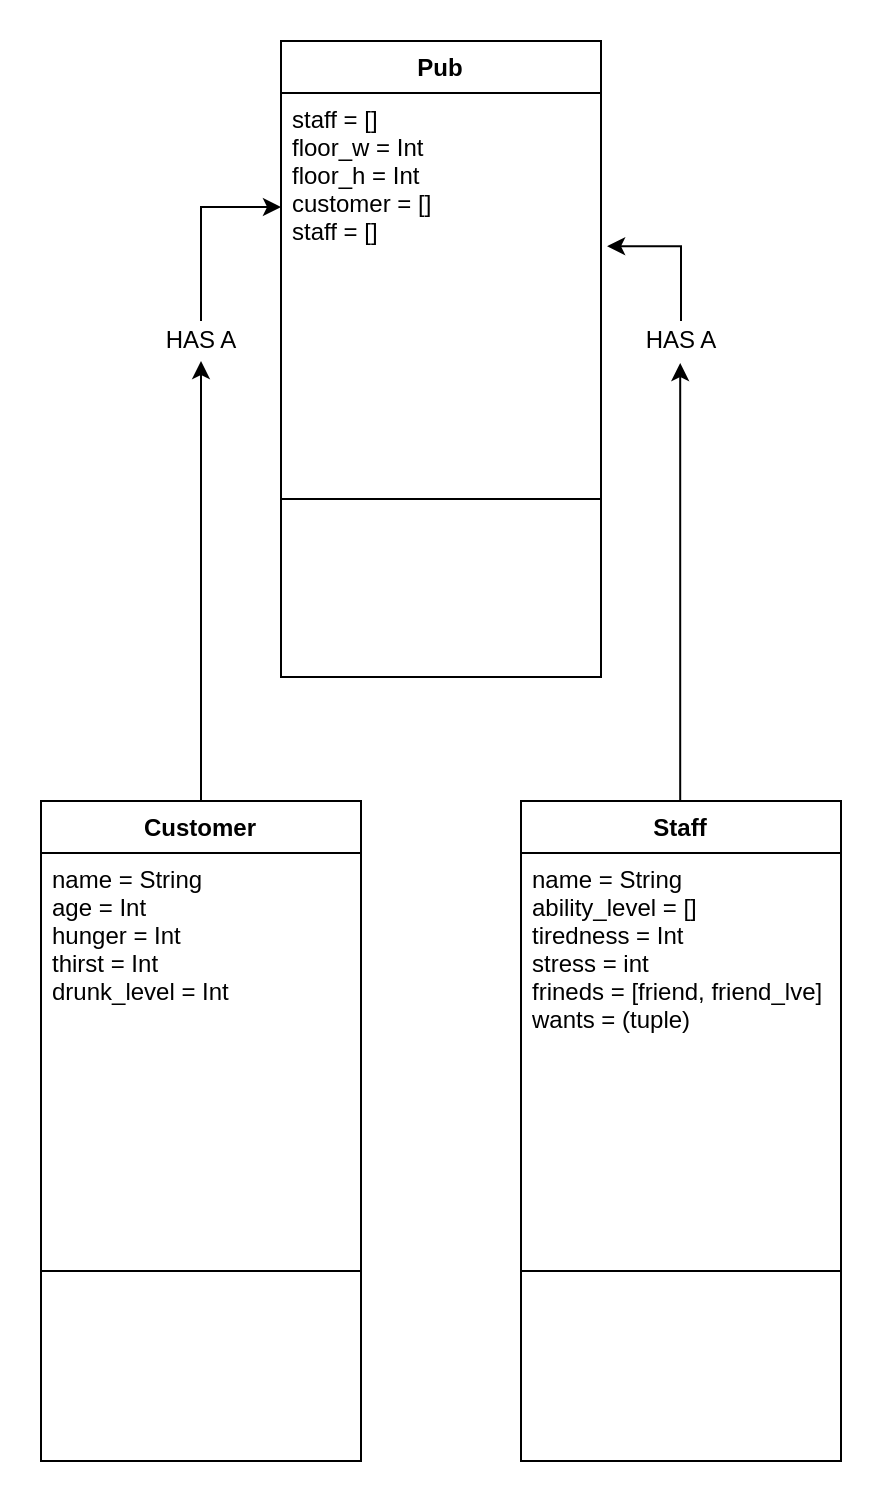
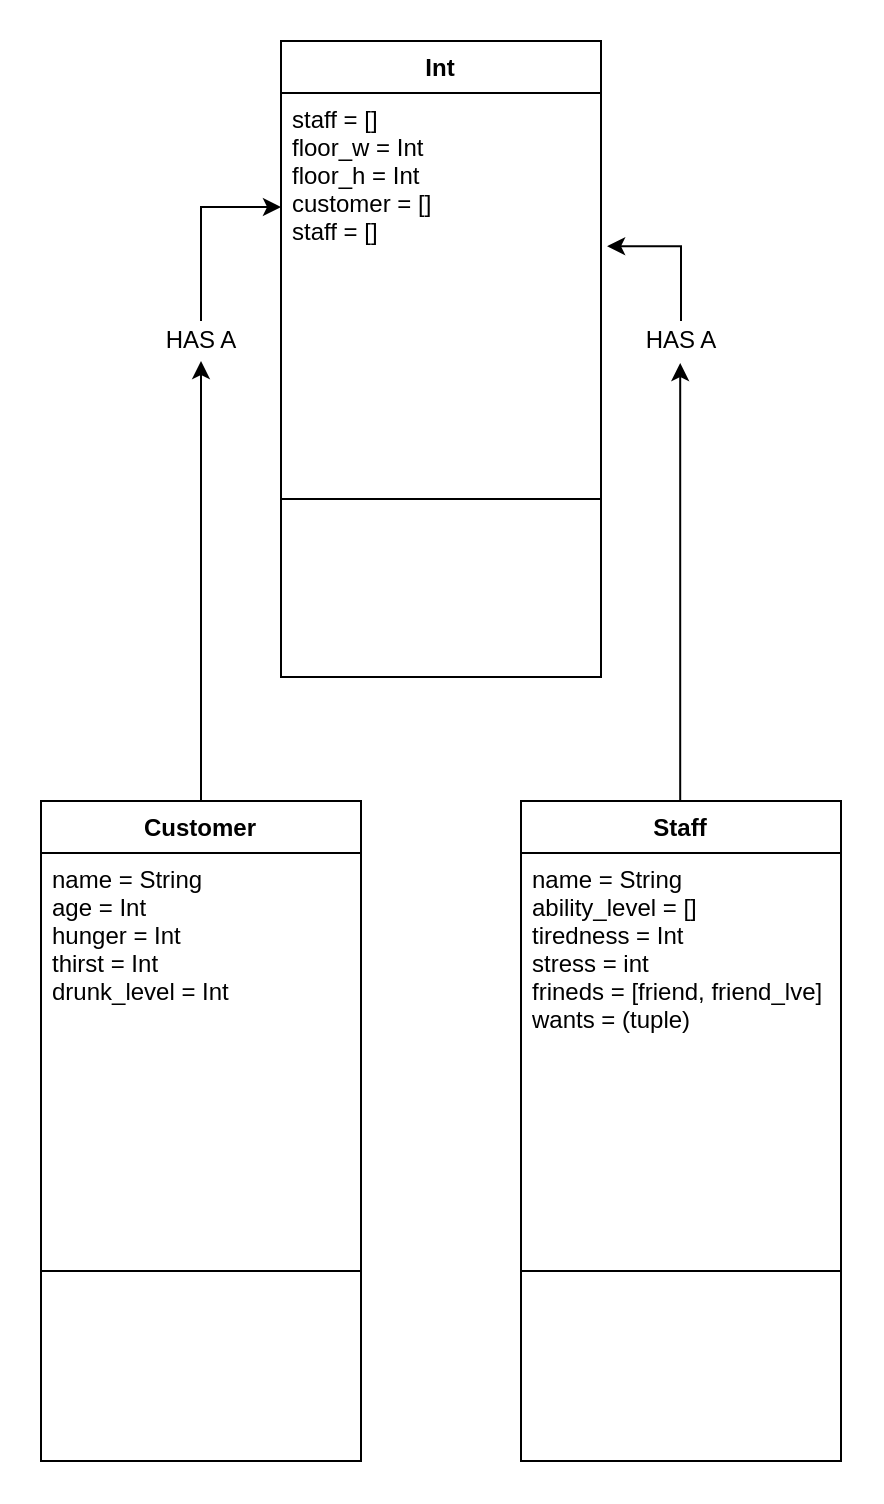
(440, 68) -> (440, 68)
